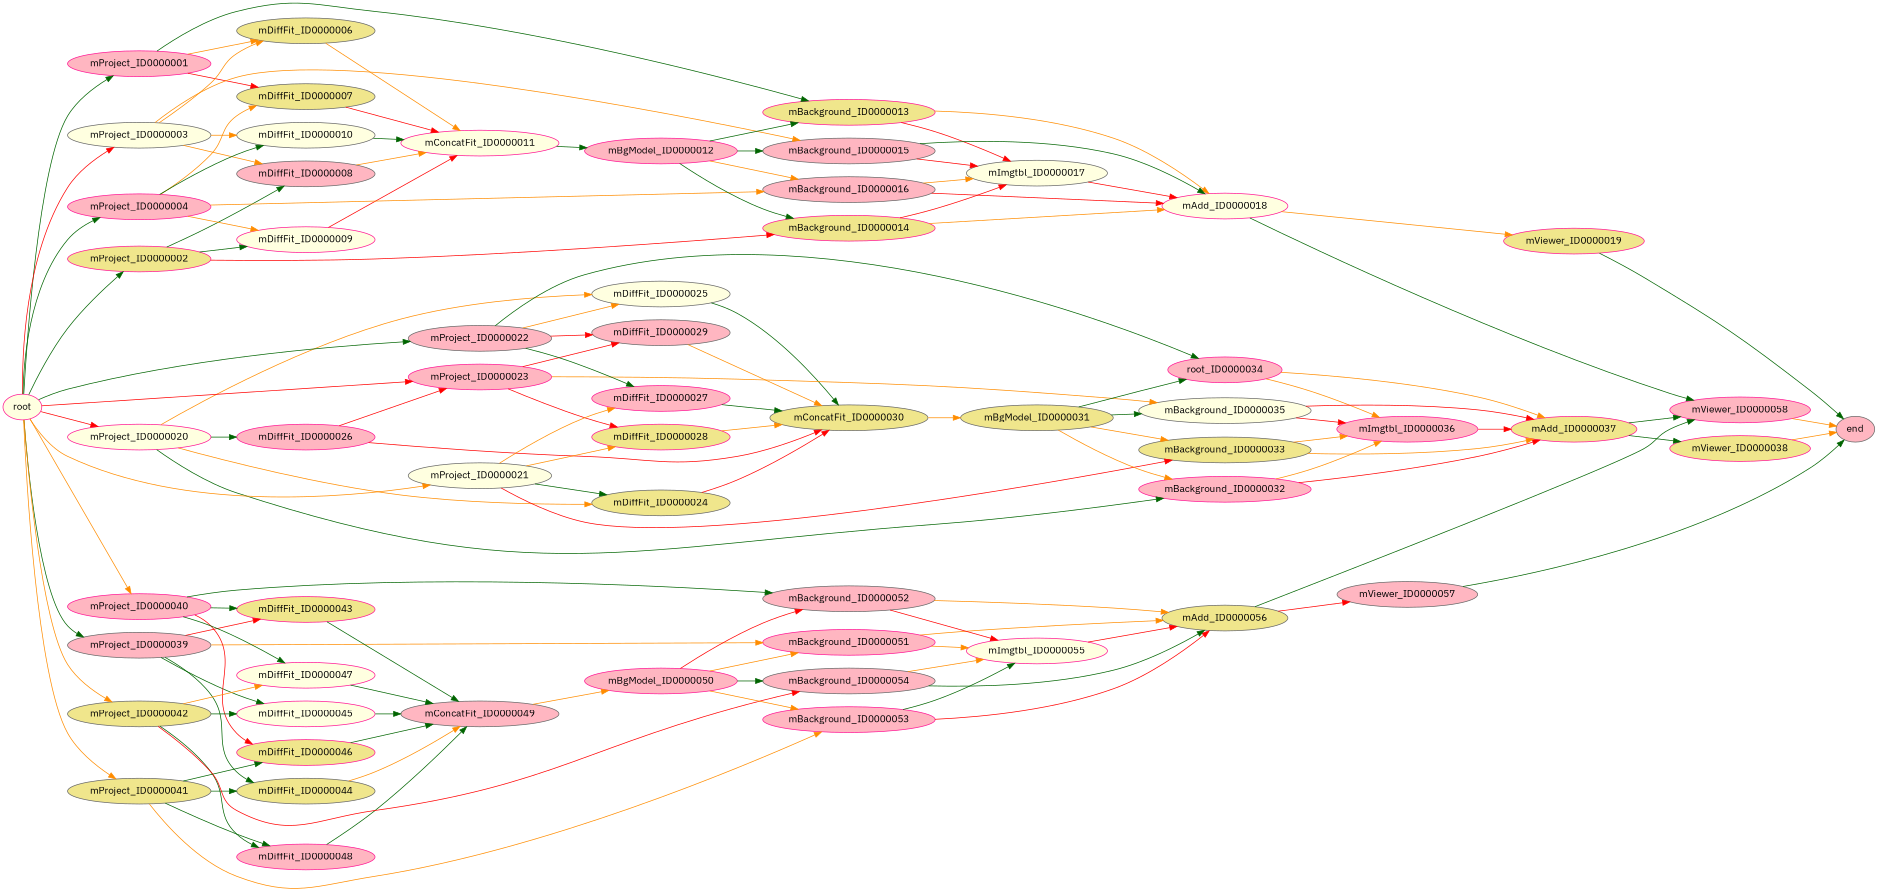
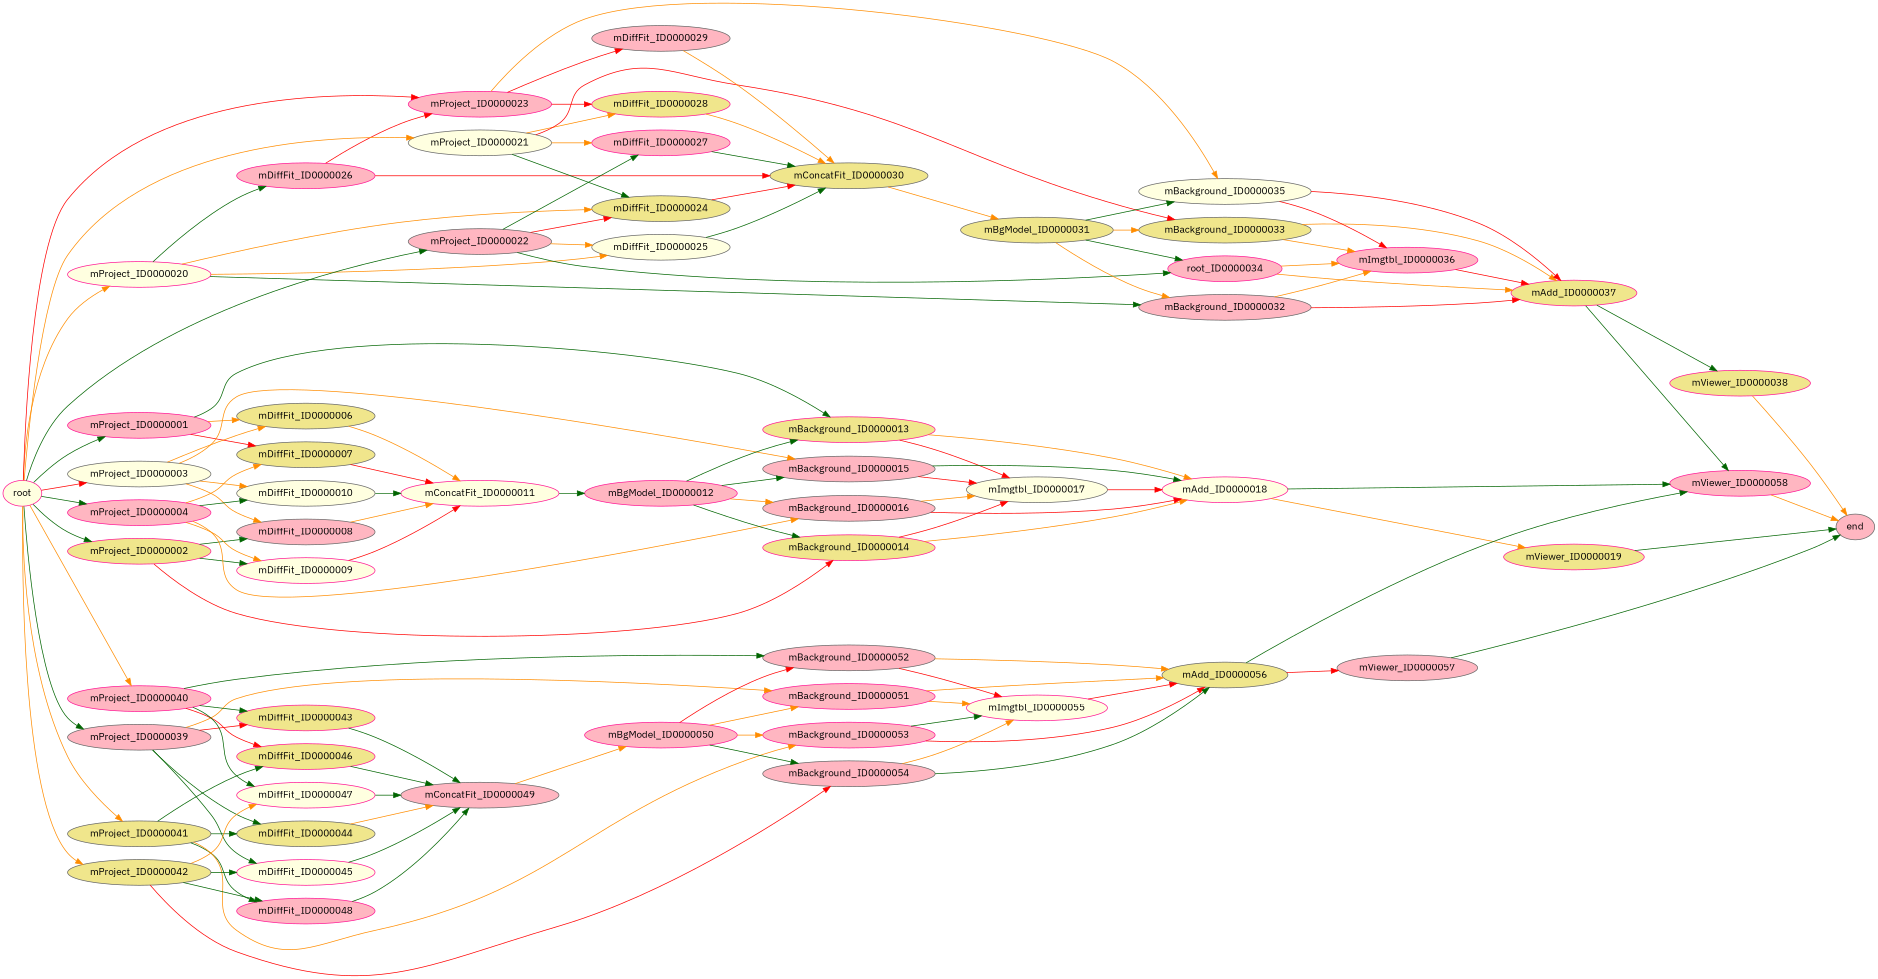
(568, 336) -> (567, 226)
(66, 418) -> (41, 374)
(1225, 489) -> (1225, 307)
